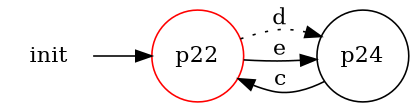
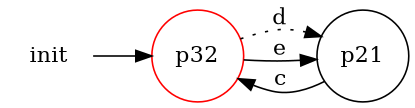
(198, 56) -> (198, 56)
(363, 56) -> (363, 56)
